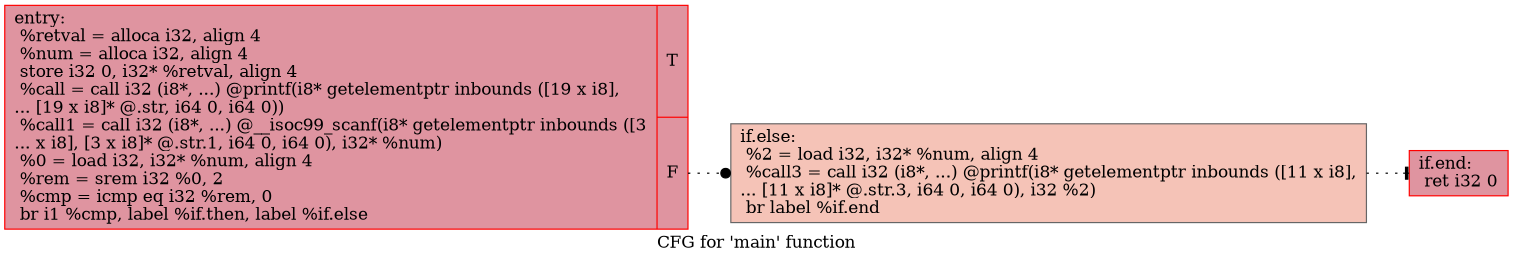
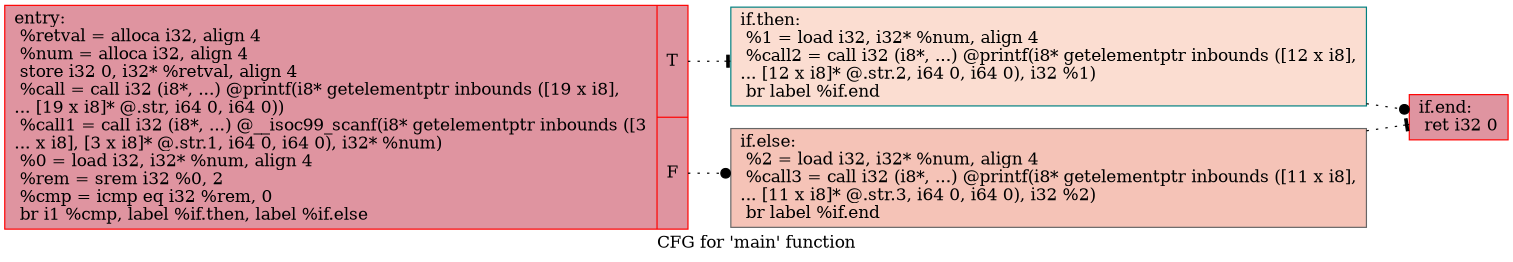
none -> (1049, 57)
